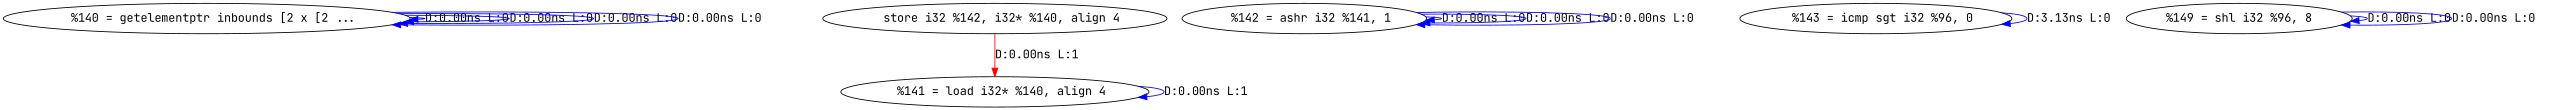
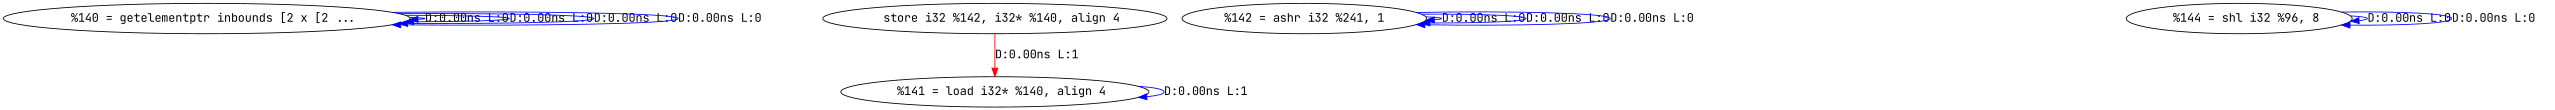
(1304, 19) -> (1304, 19)
(1876, 19) -> none
(2239, 19) -> (2239, 19)
